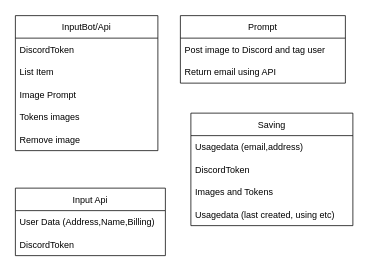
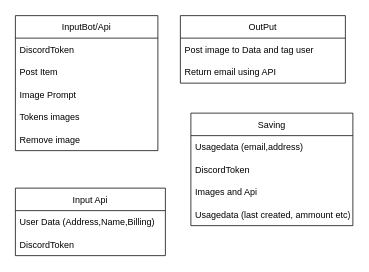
(263, 27) -> (263, 27)
(261, 50) -> (254, 50)
(40, 72) -> (41, 72)
(236, 192) -> (227, 192)
(275, 215) -> (281, 215)
